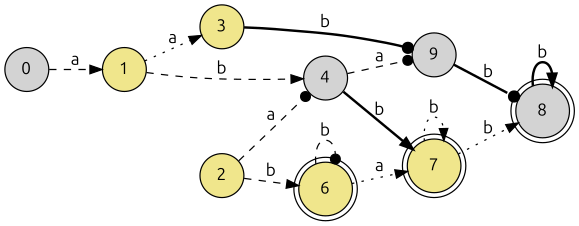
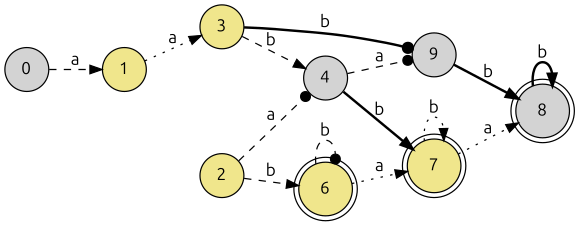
(218, 79) -> (268, 50)
(481, 79) -> (481, 79)
(488, 129) -> (488, 129)
